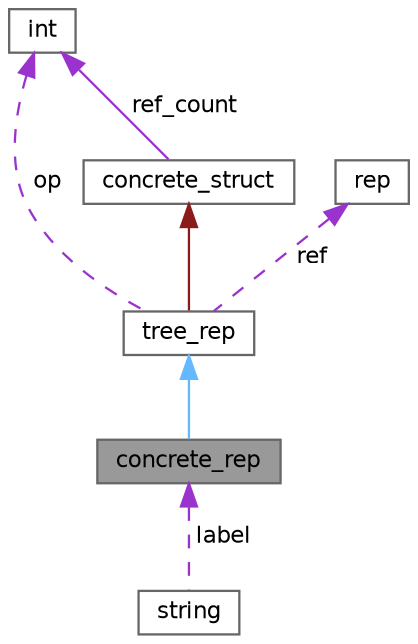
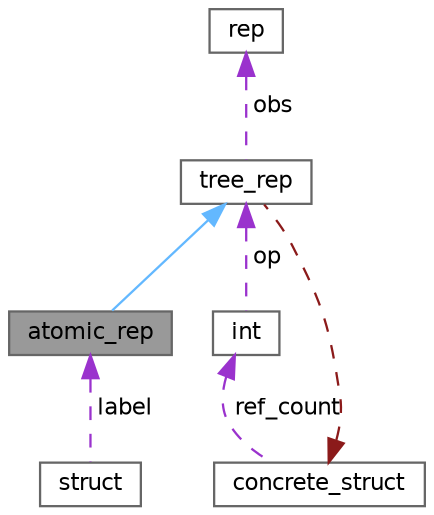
(124, 115) -> (232, 428)
(34, 218) -> (246, 269)
(309, 258) -> (270, 106)
(189, 269) -> (323, 316)
(189, 461) -> (90, 333)
(189, 613) -> (90, 484)
